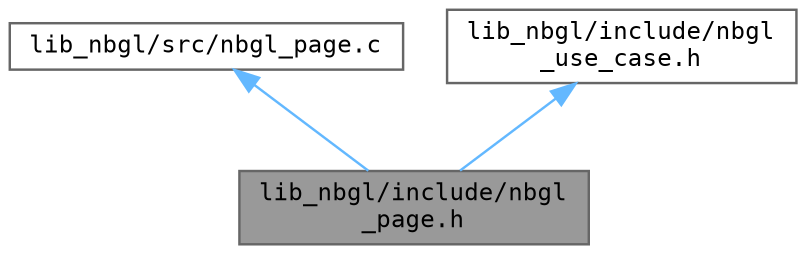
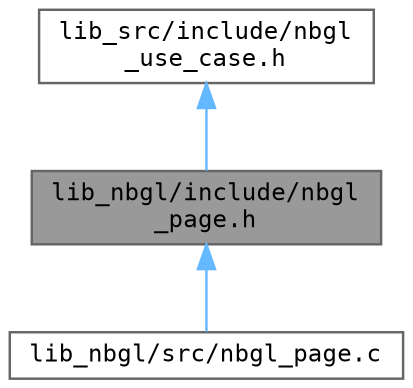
(622, 46) -> (206, 46)
(311, 128) -> (206, 300)
